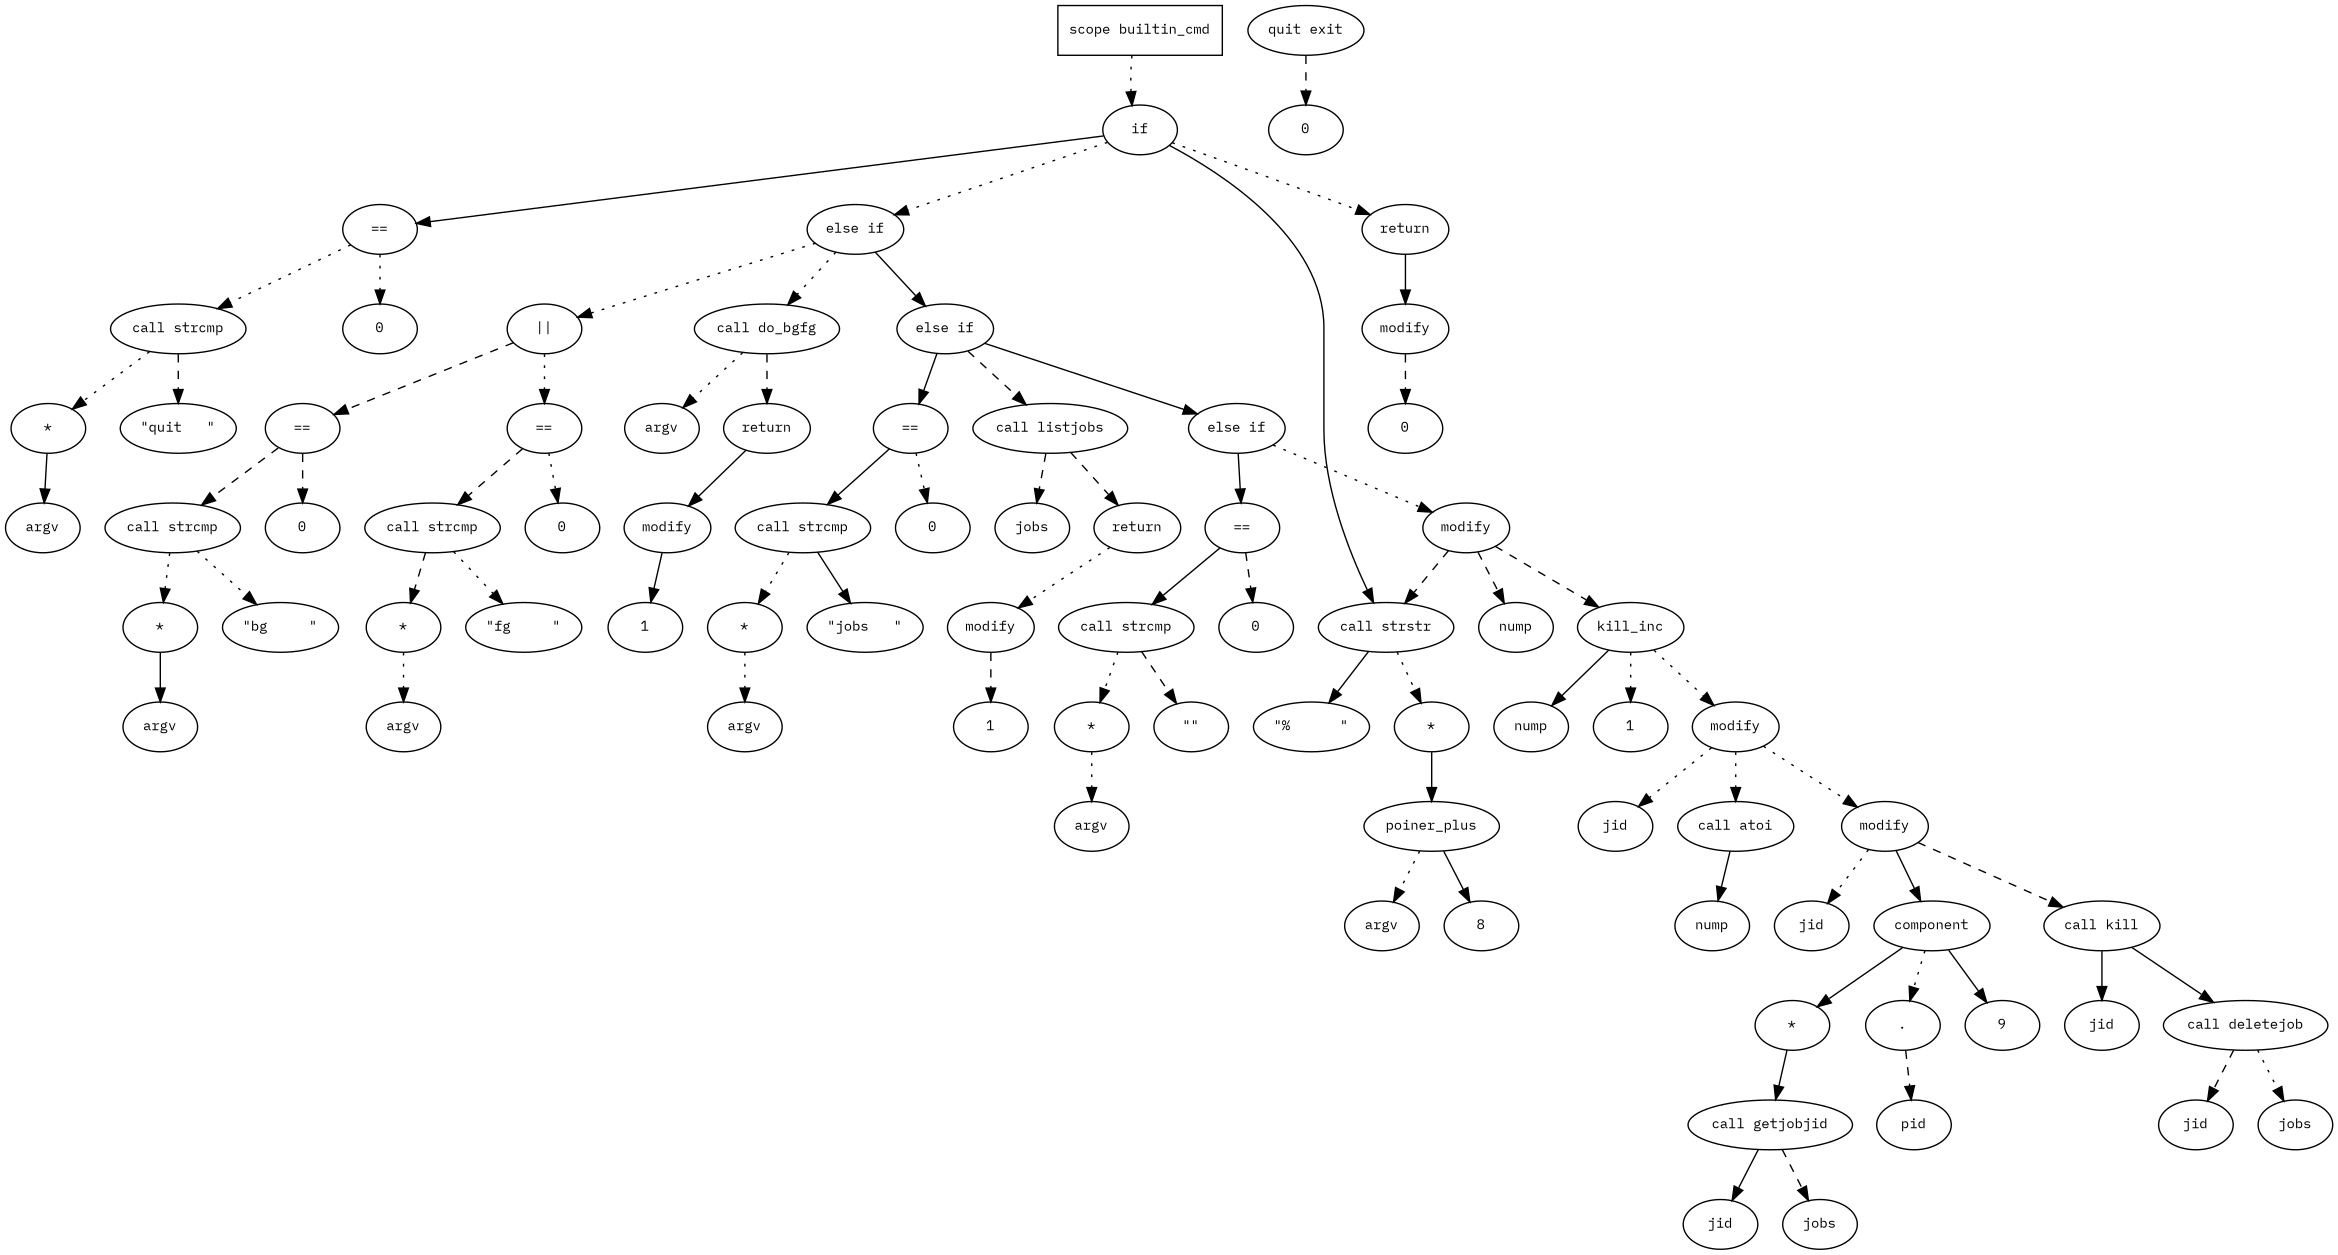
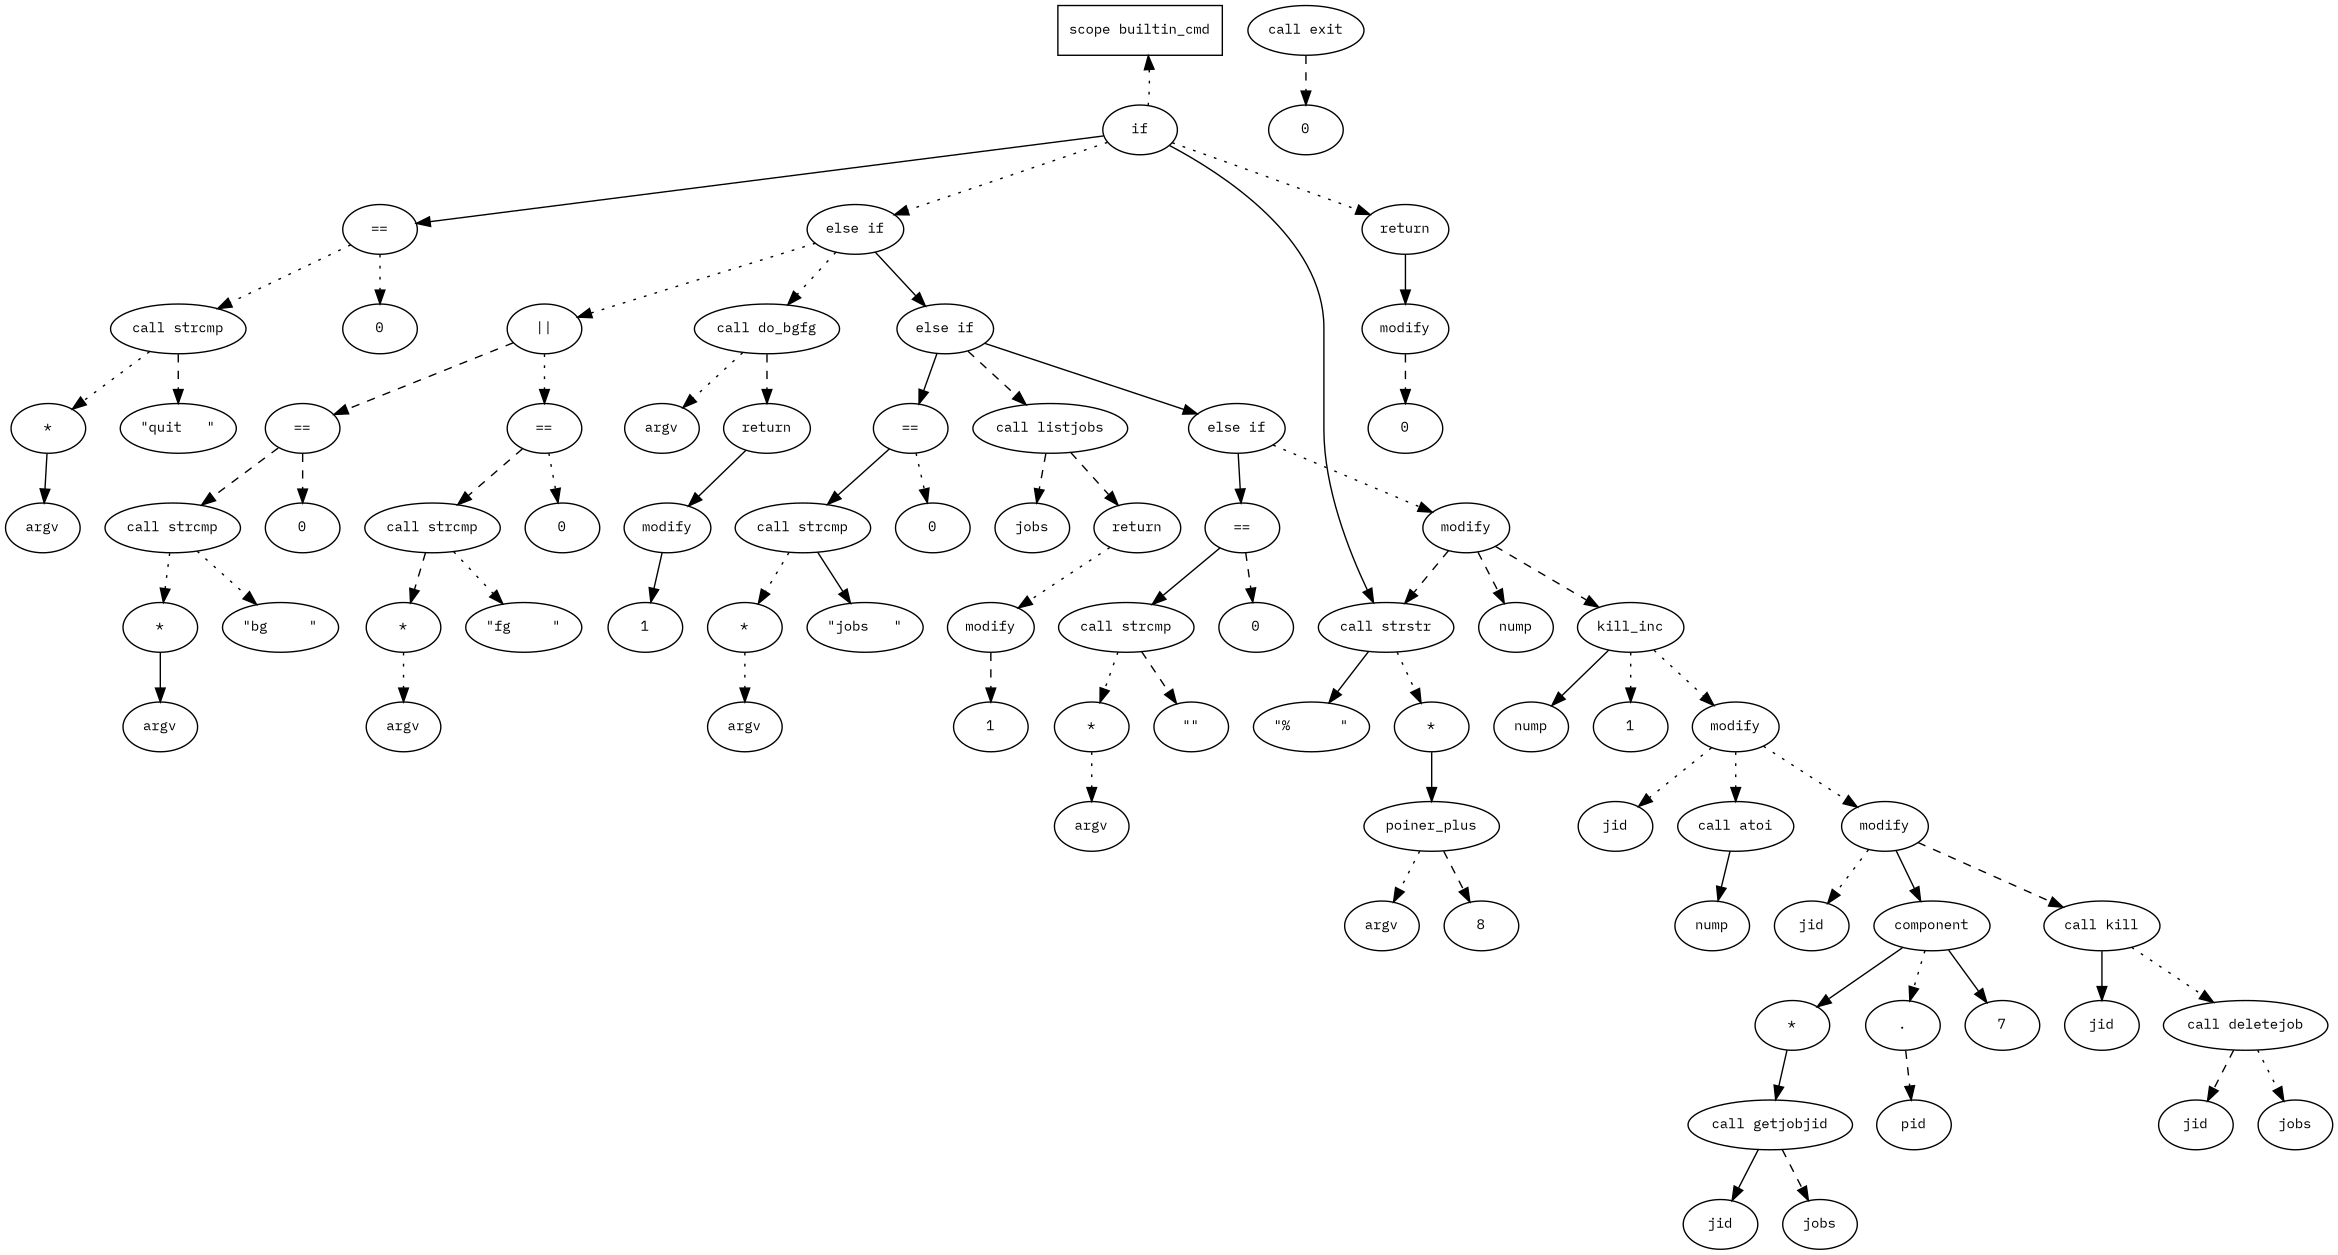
(1306, 30) -> (1306, 30)
(1131, 74) -> (1149, 88)
(1454, 870) -> (1454, 870)
(2166, 971) -> (2166, 971)
(2002, 1025) -> (2002, 1025)
